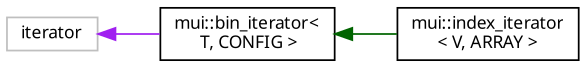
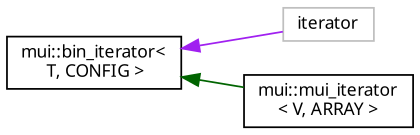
(138, 34) -> (241, 39)
(488, 34) -> (329, 101)
